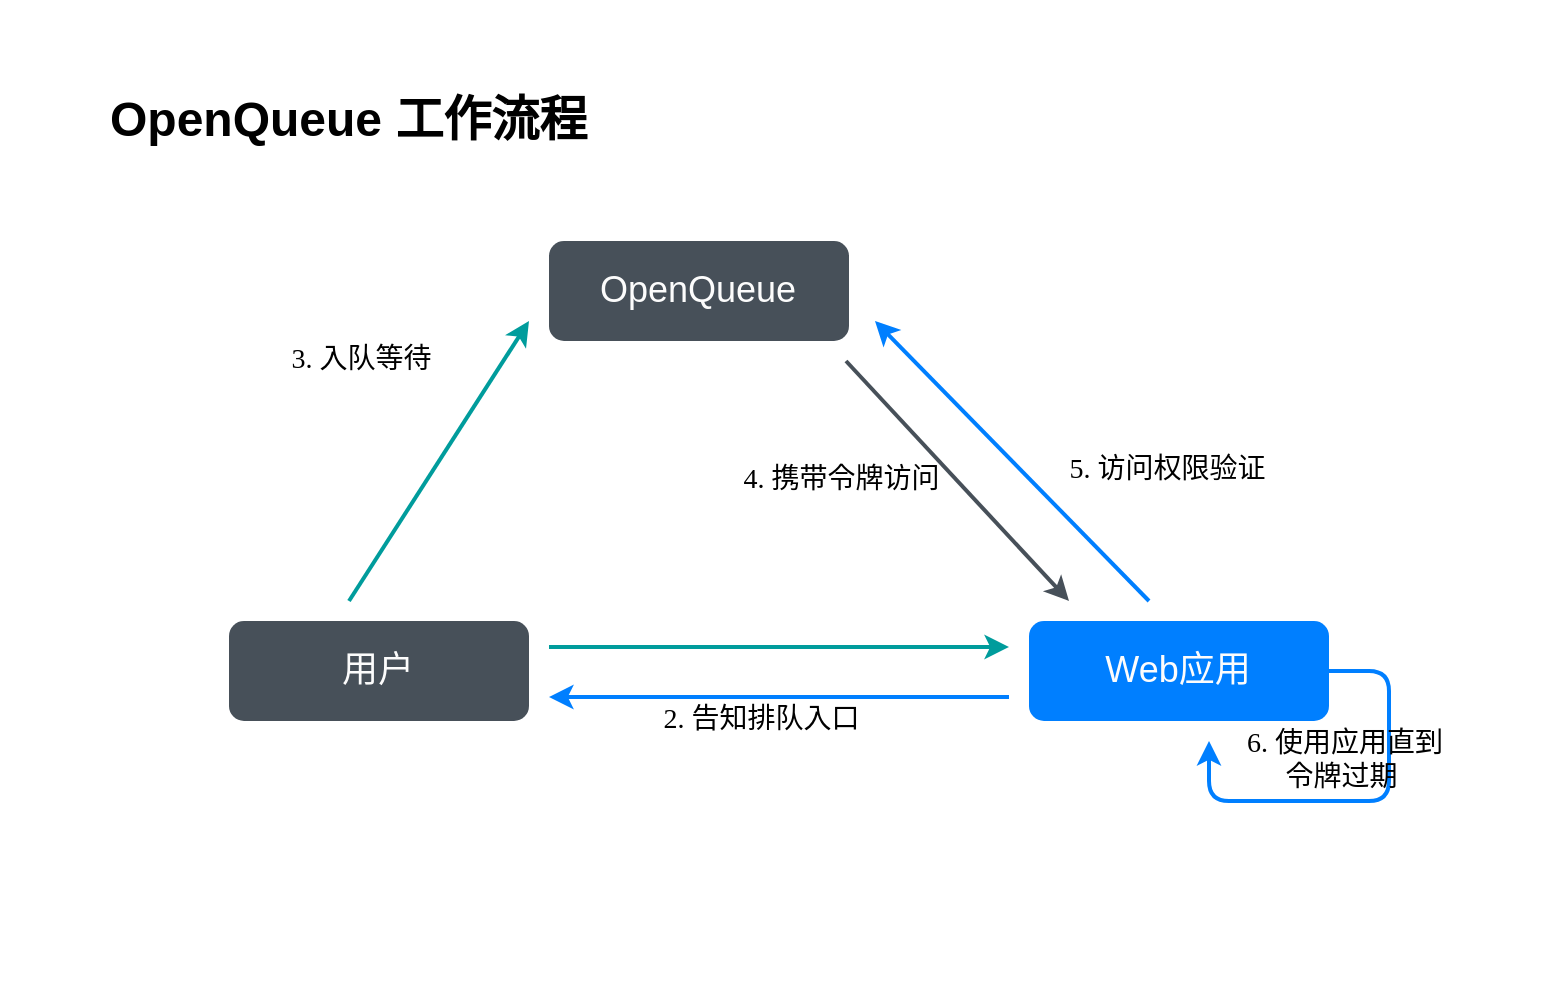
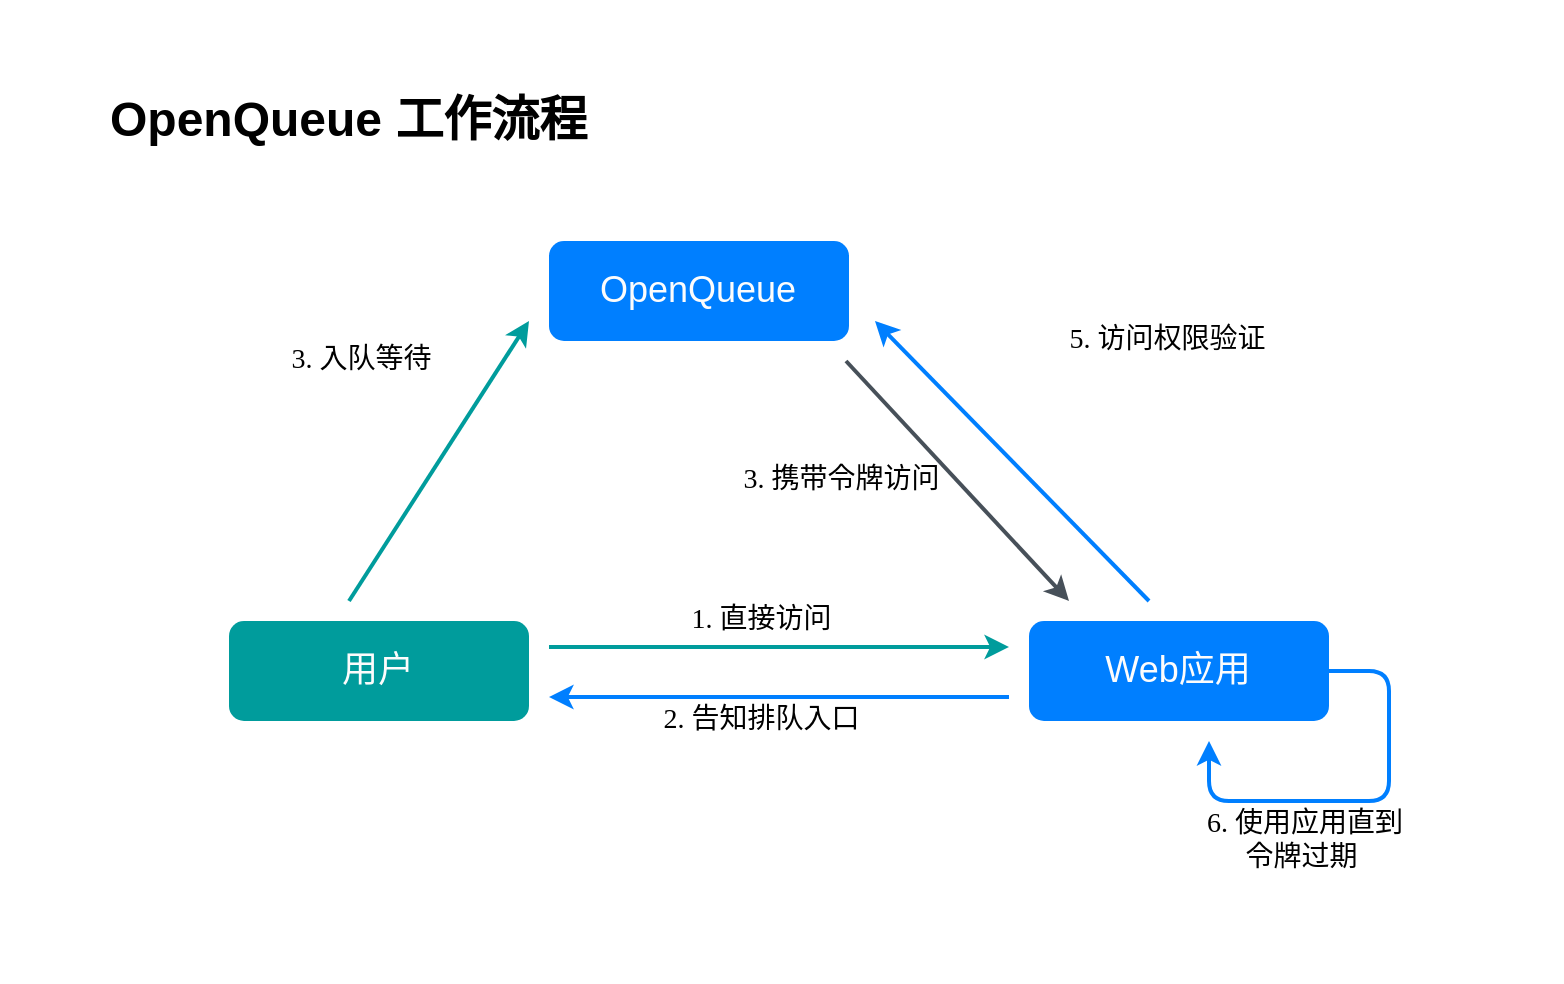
(699, 291) -> (699, 291)
(1172, 471) -> (1172, 341)
(846, 481) -> (846, 481)
none -> (766, 621)
(379, 671) -> (379, 671)
(1346, 761) -> (1306, 841)
